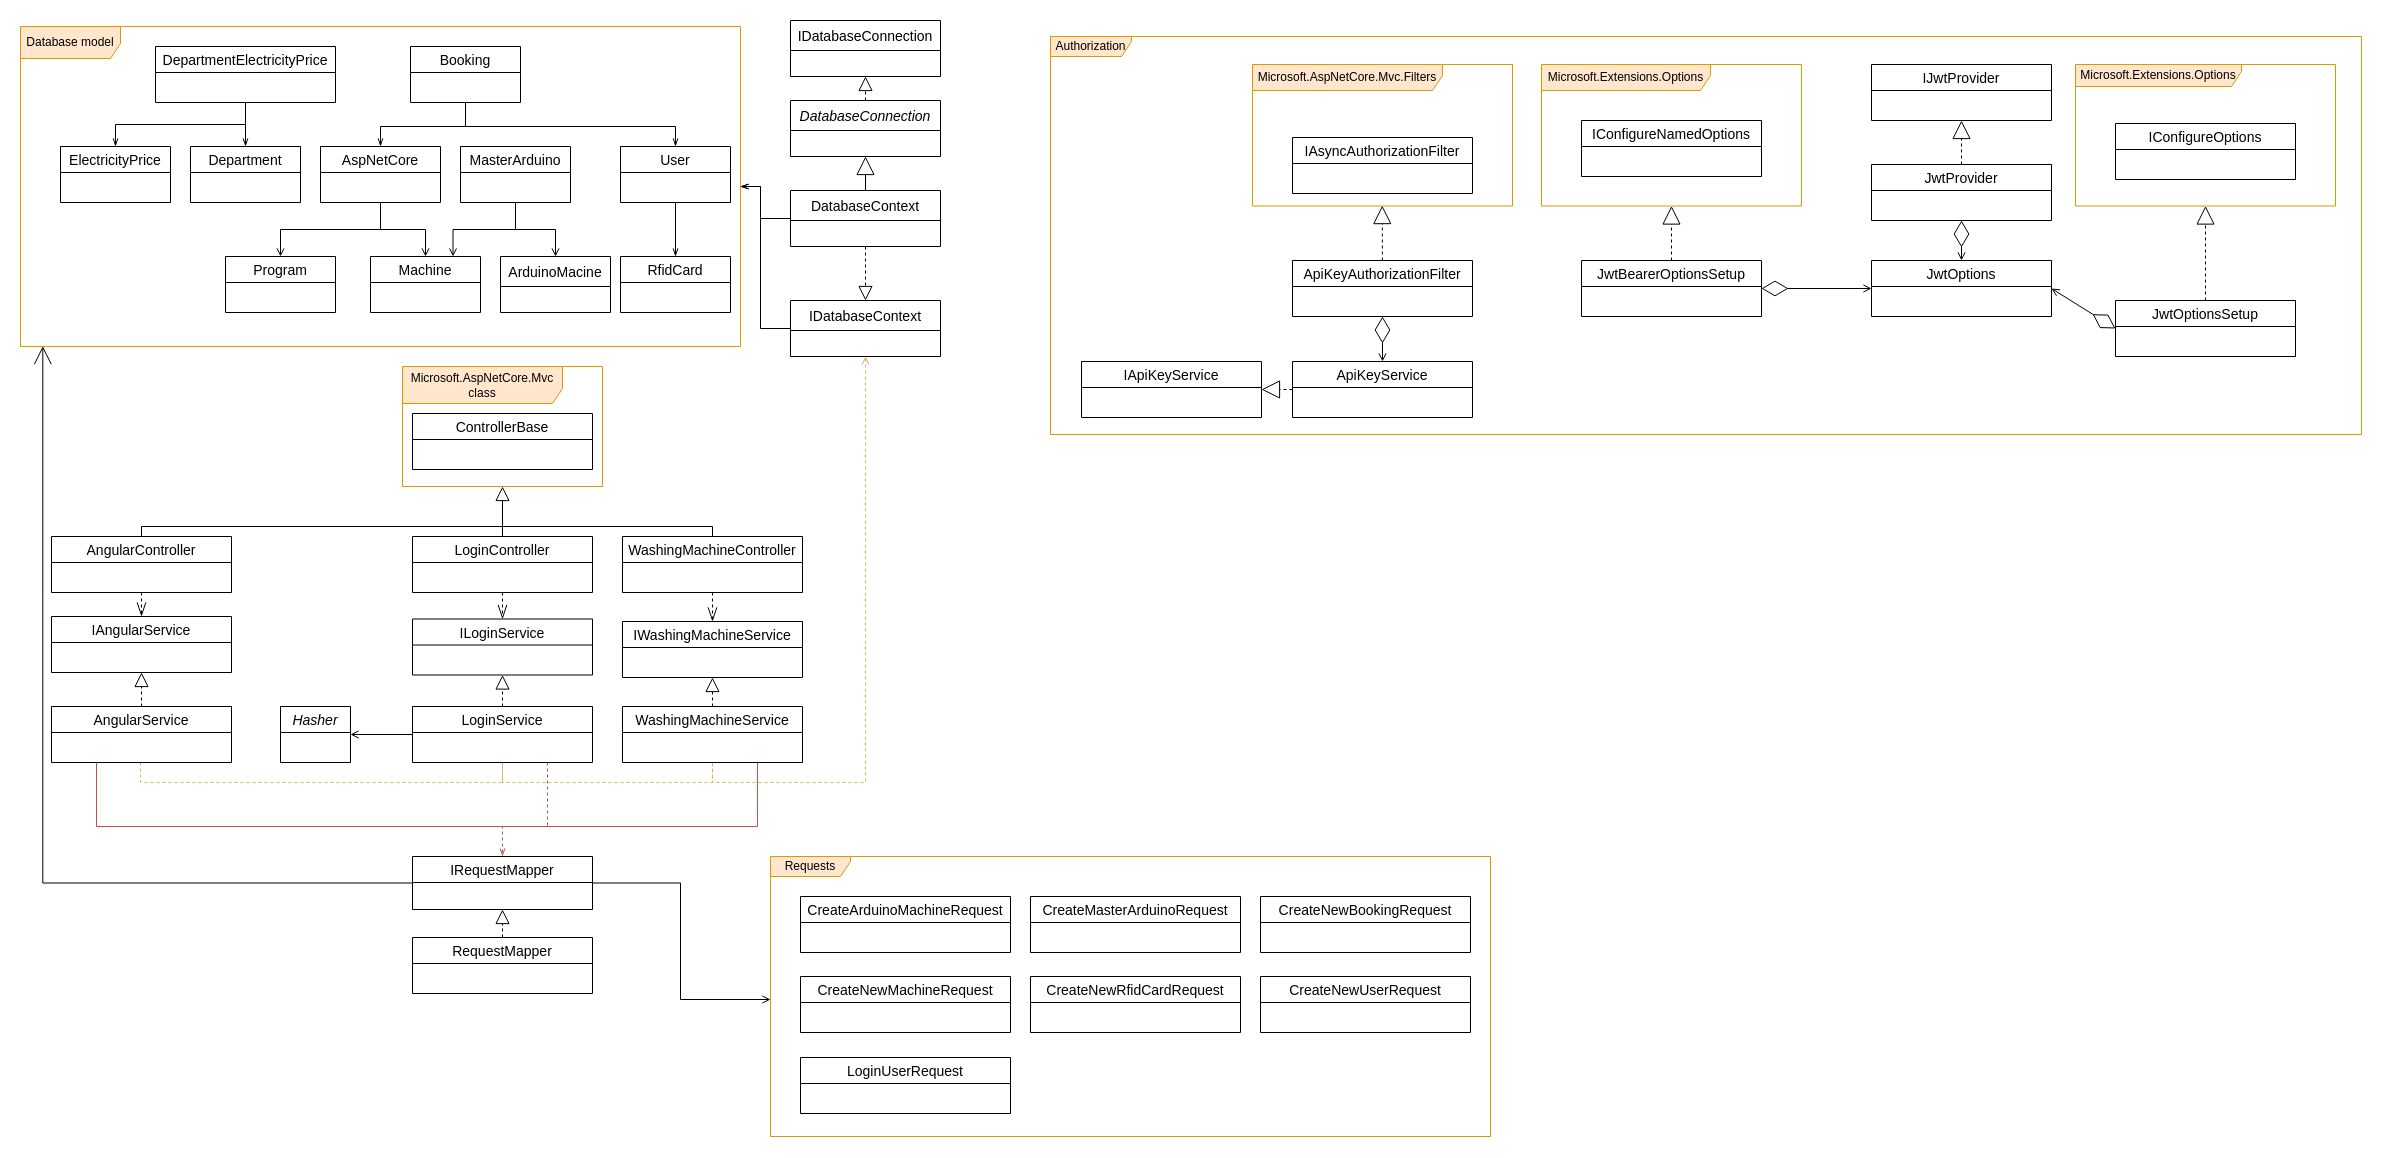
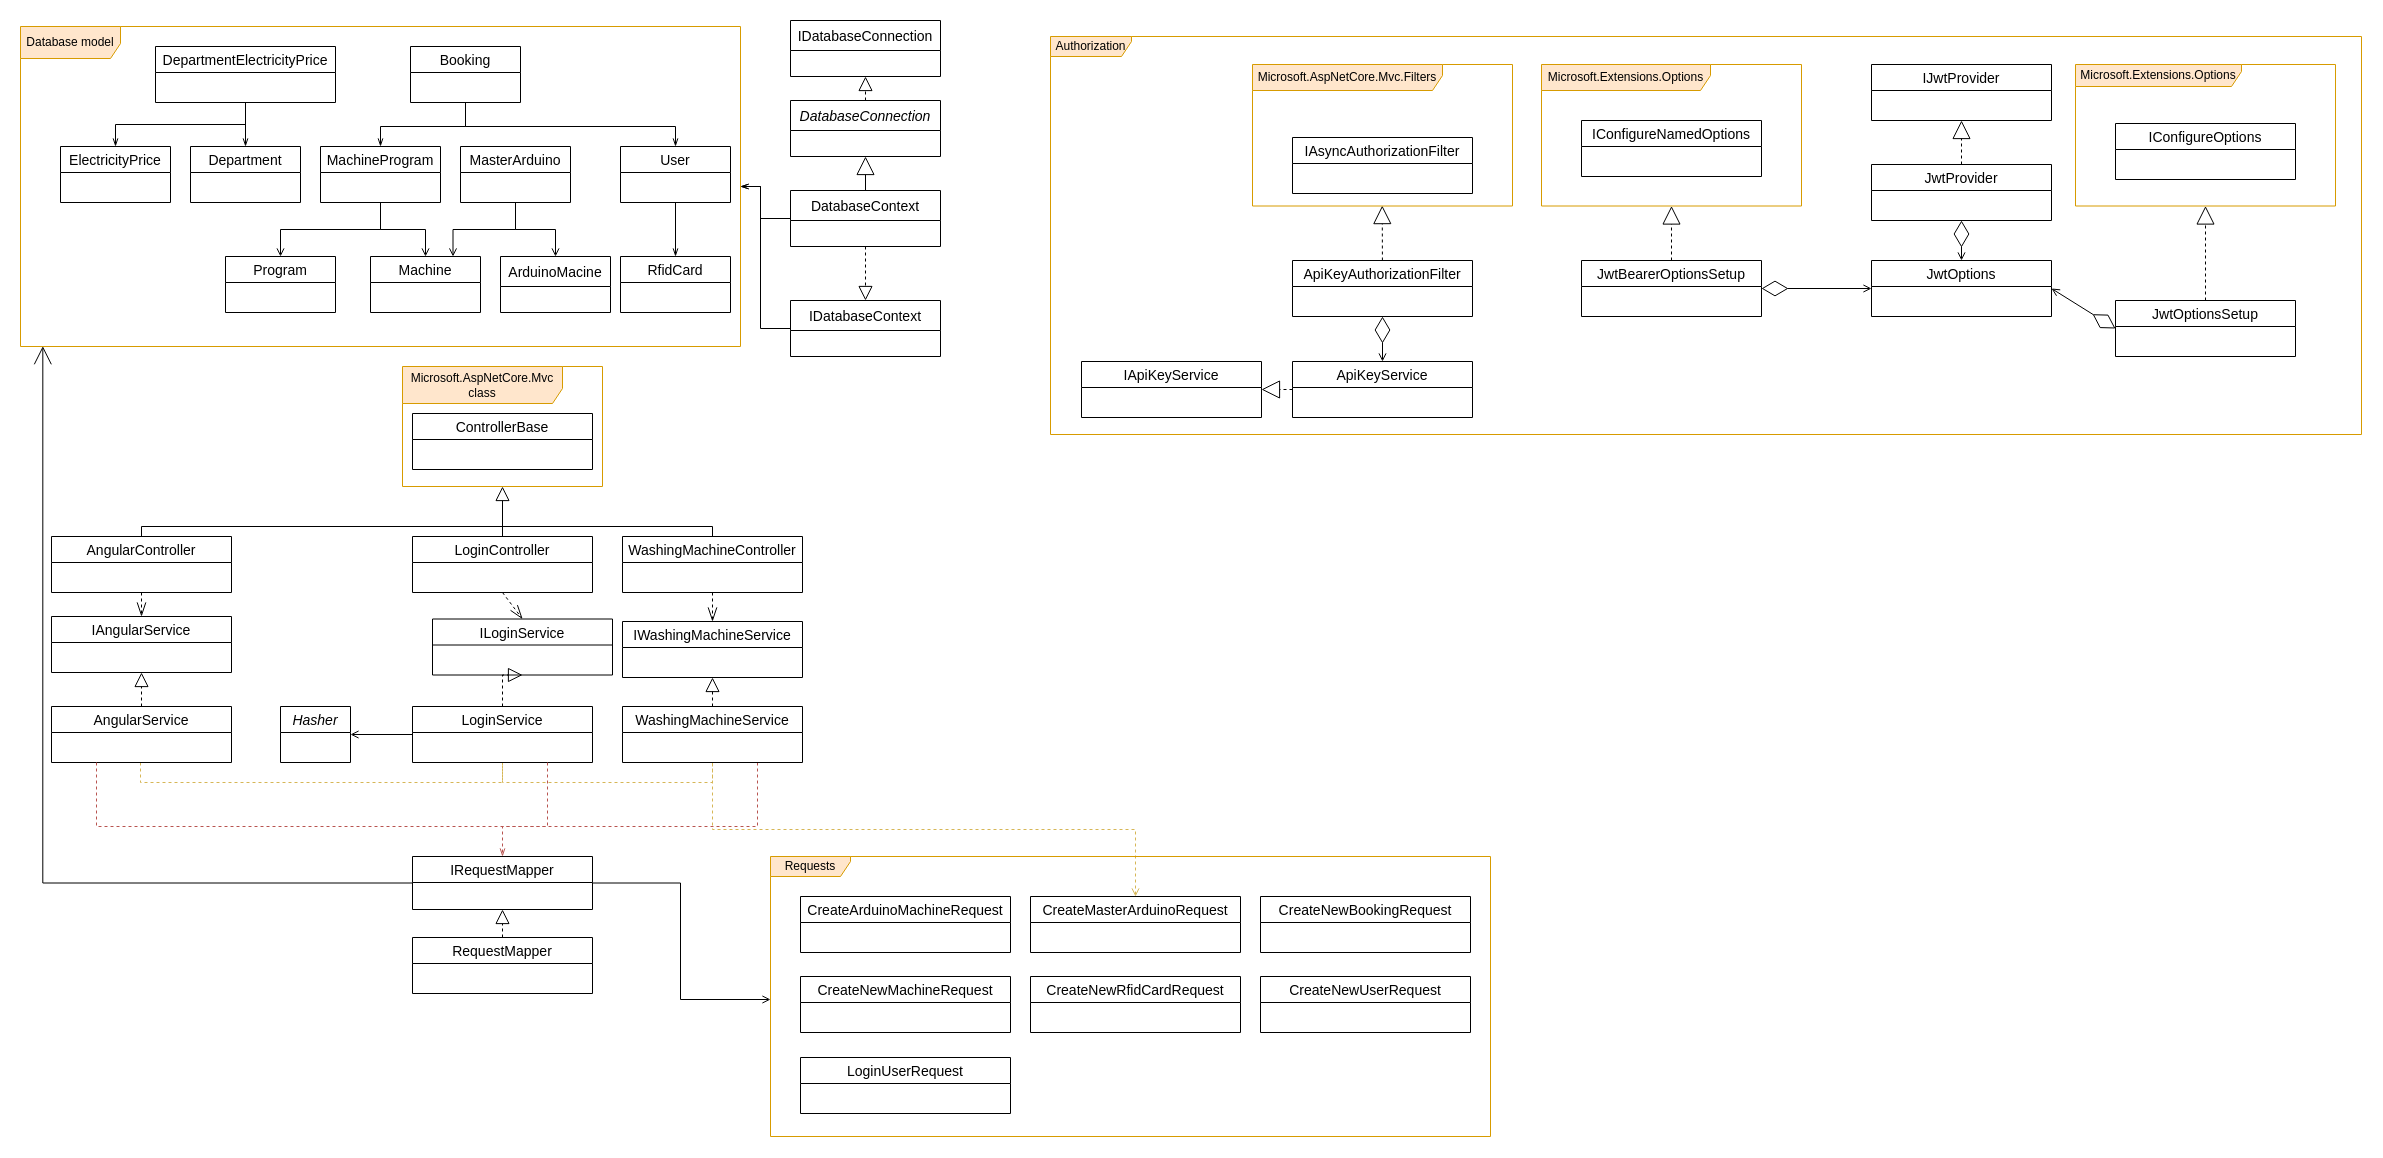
(380, 160) -> (380, 160)
(866, 646) -> (934, 830)
(503, 647) -> (523, 647)
(268, 827) -> (268, 827)
